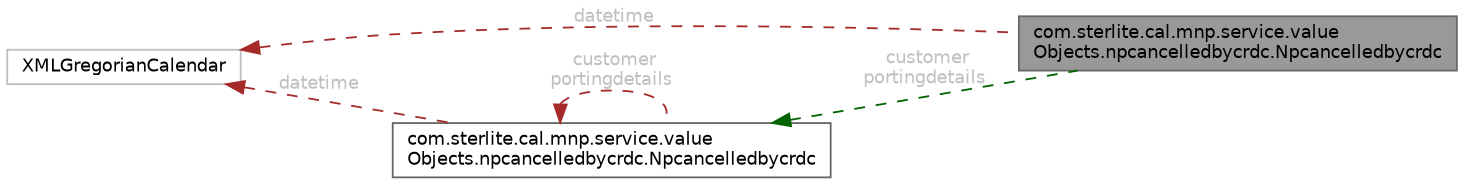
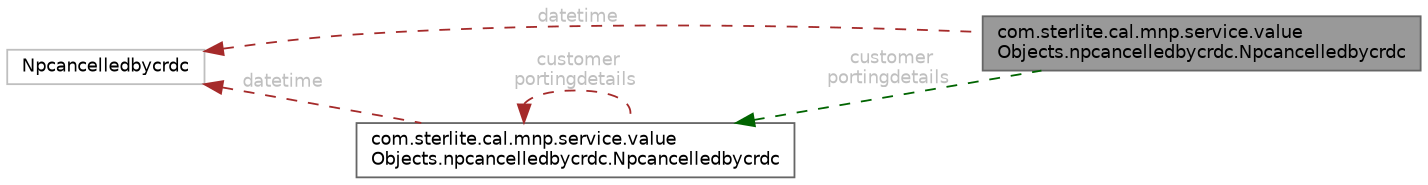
(124, 67) -> (106, 67)
